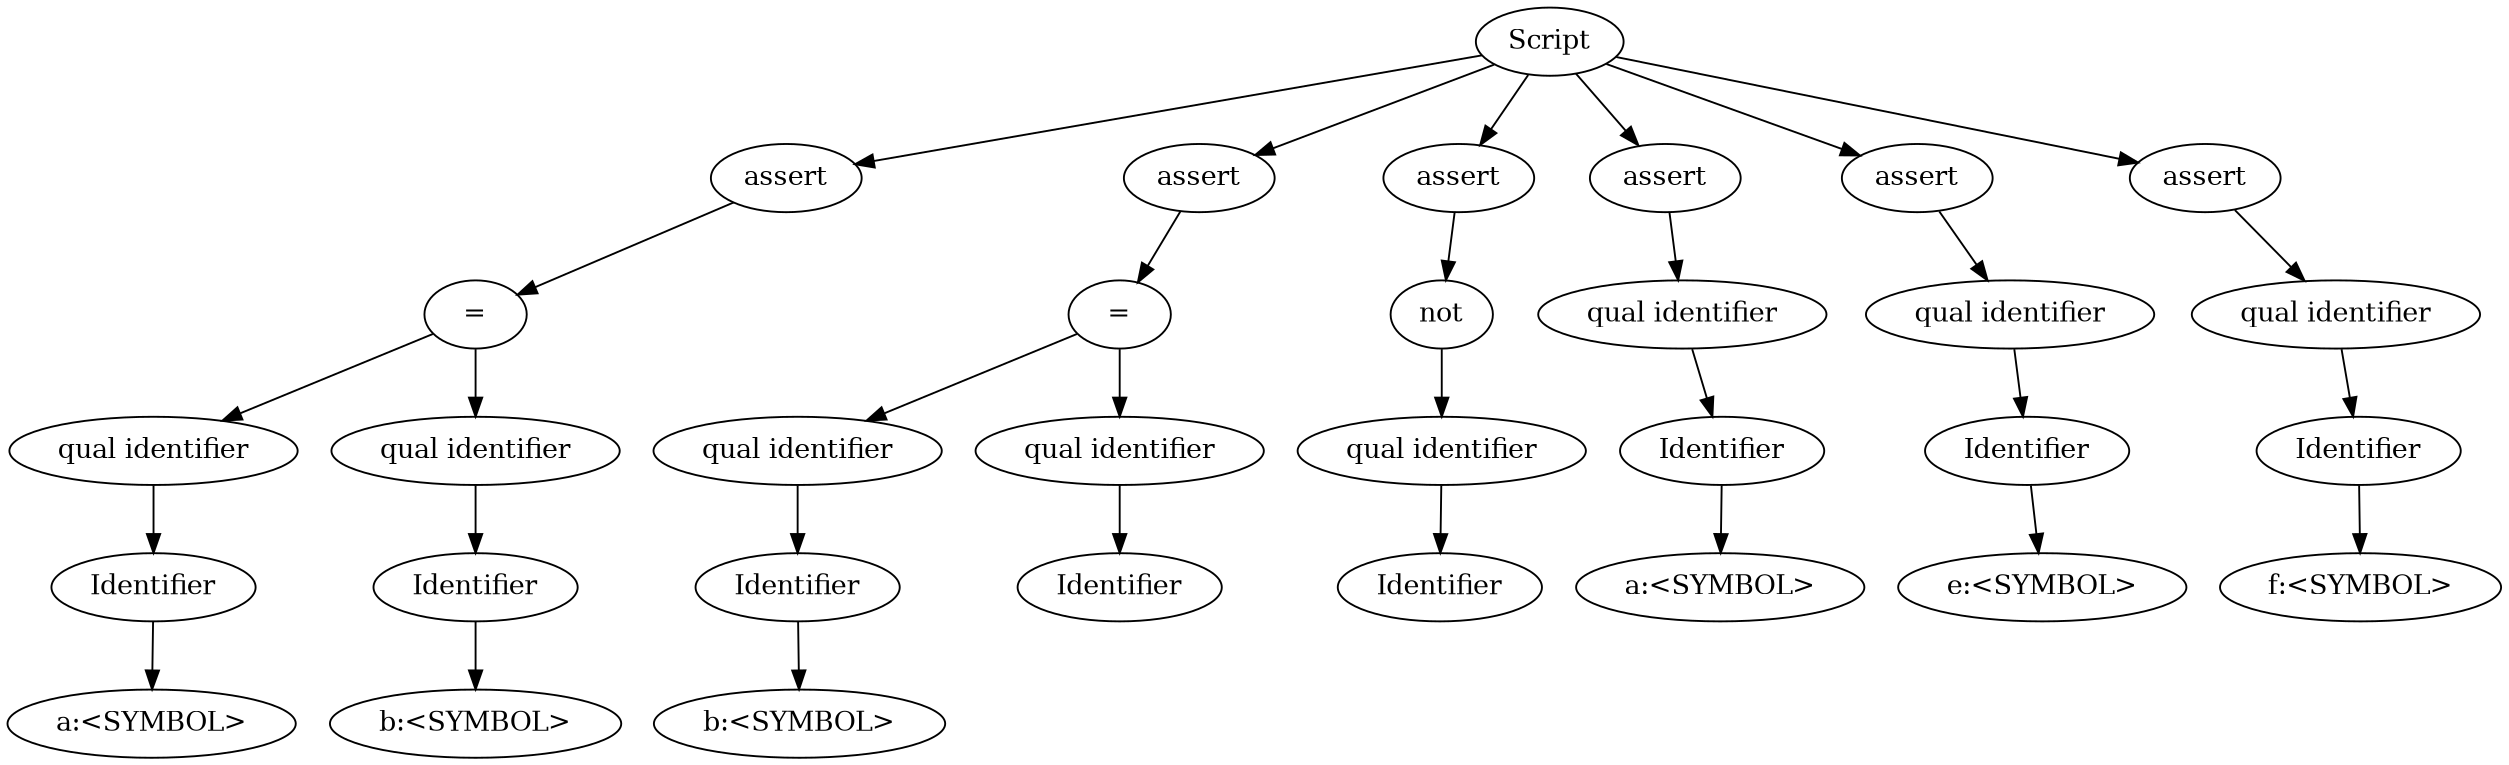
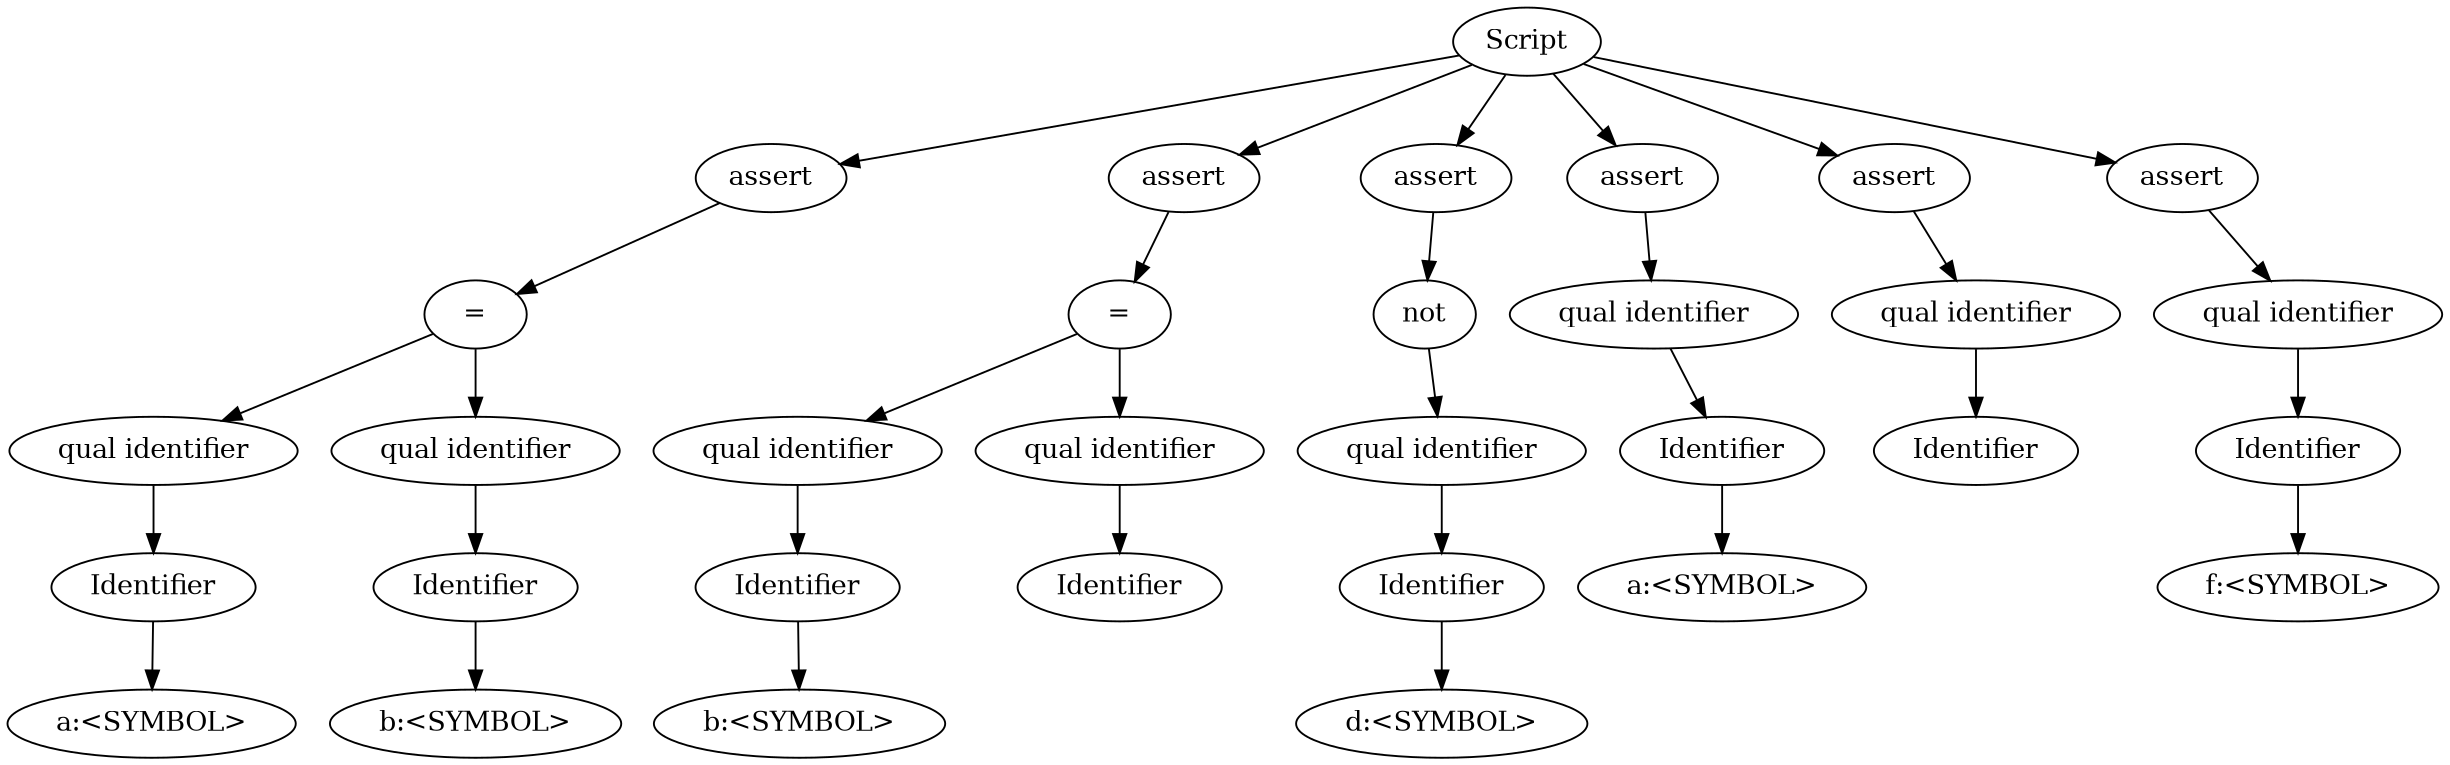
(2042, 587) -> none
none -> (1442, 724)
